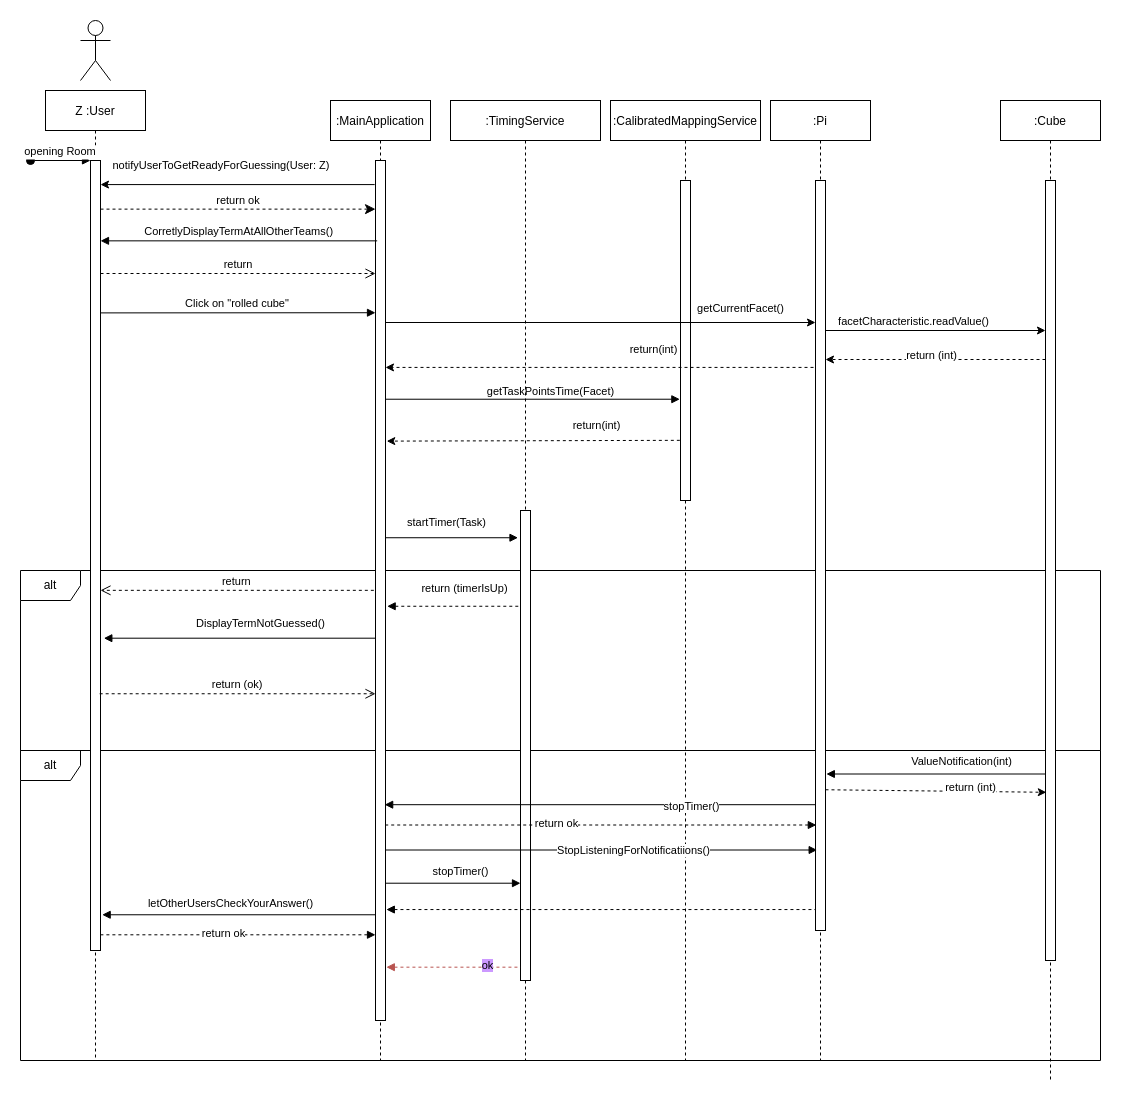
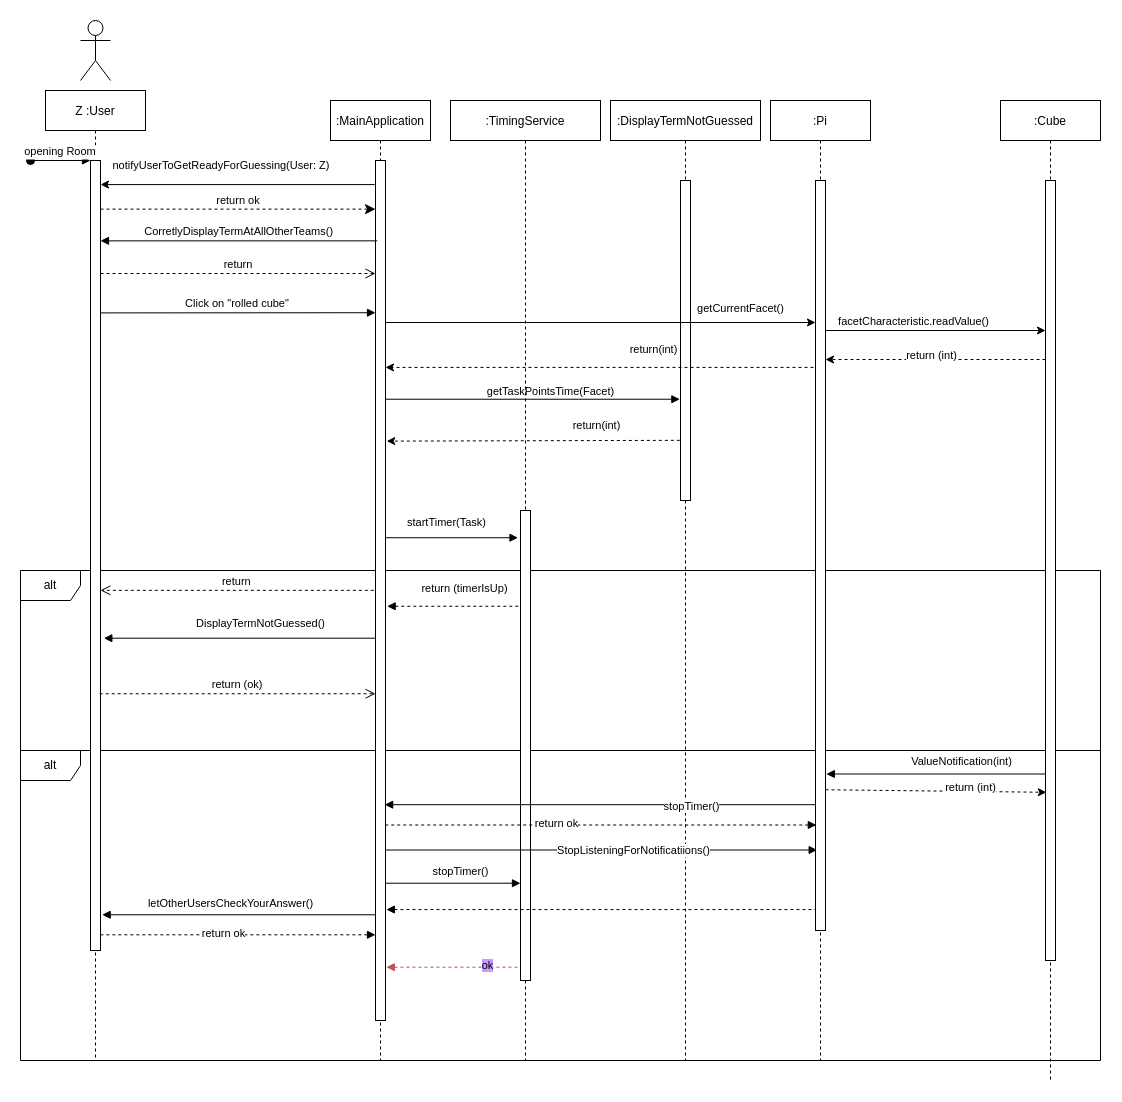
(685, 121) -> (685, 121)
